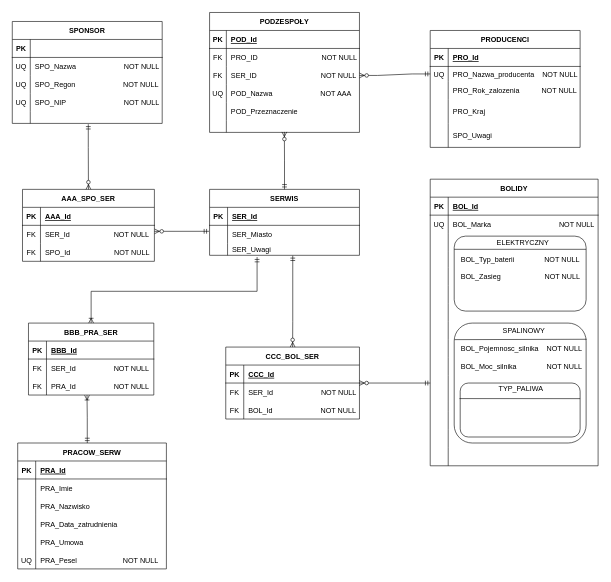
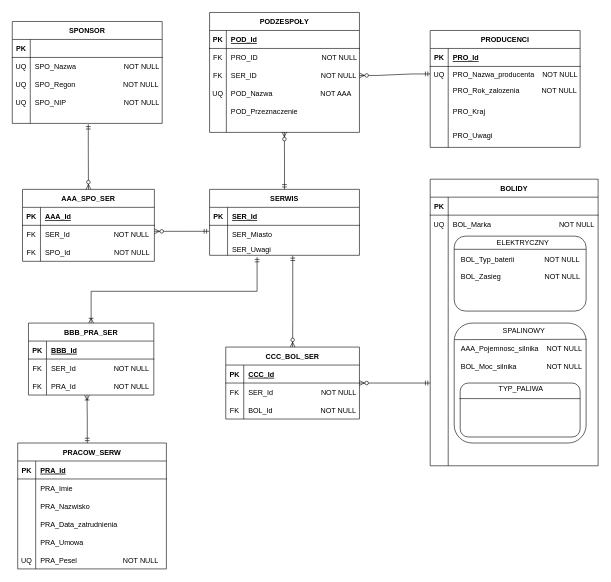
(470, 136) -> (470, 136)
(524, 206) -> none
(514, 349) -> (514, 349)
